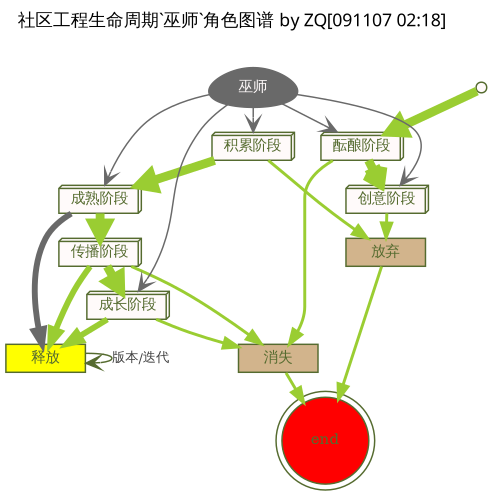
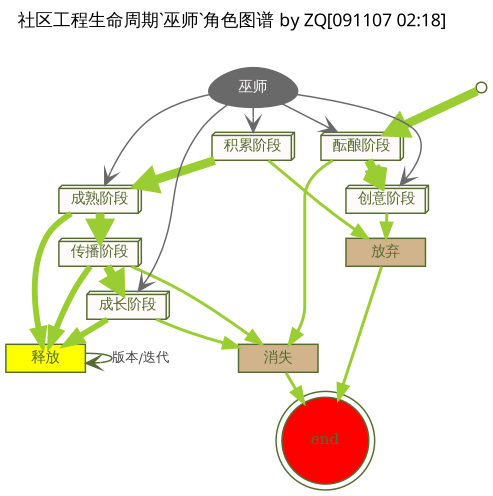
(37, 265) -> (37, 265)
